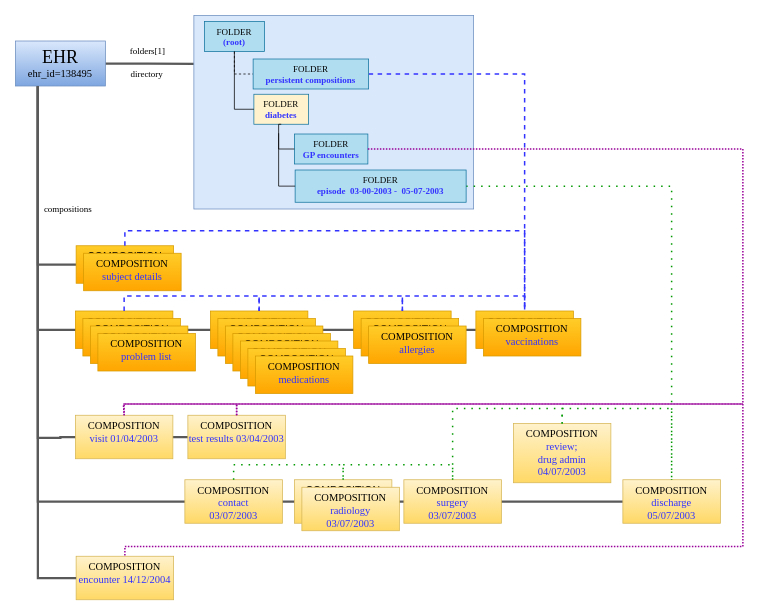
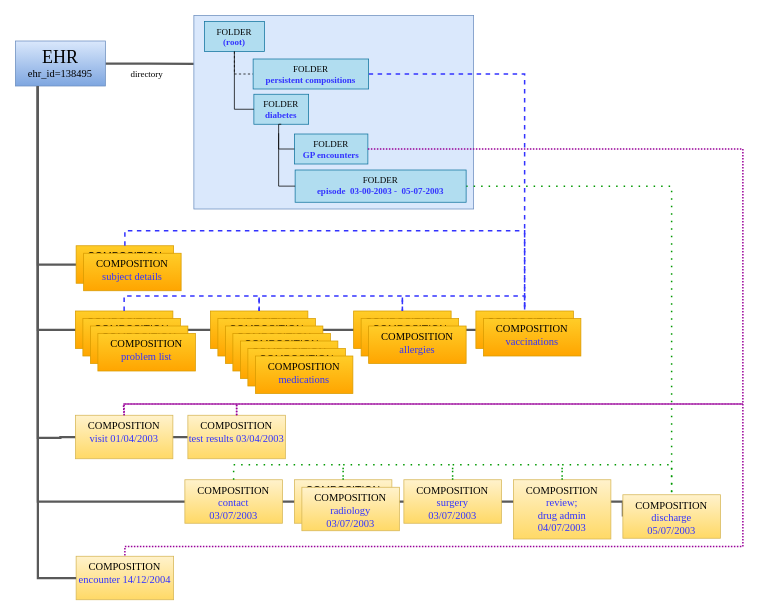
(147, 51) -> none
(281, 109) -> (281, 109)
(68, 210) -> none
(562, 453) -> (562, 509)
(672, 501) -> (672, 516)
